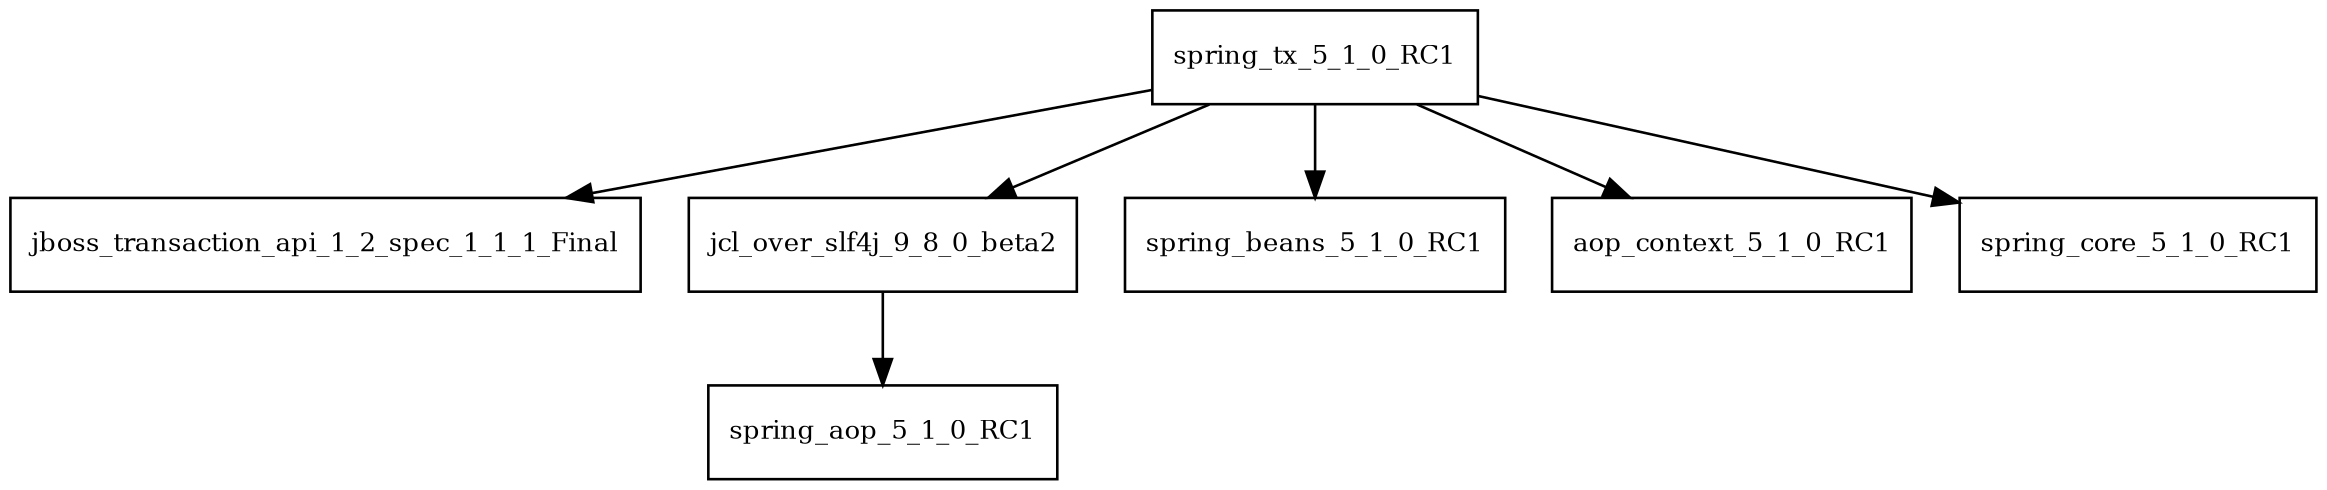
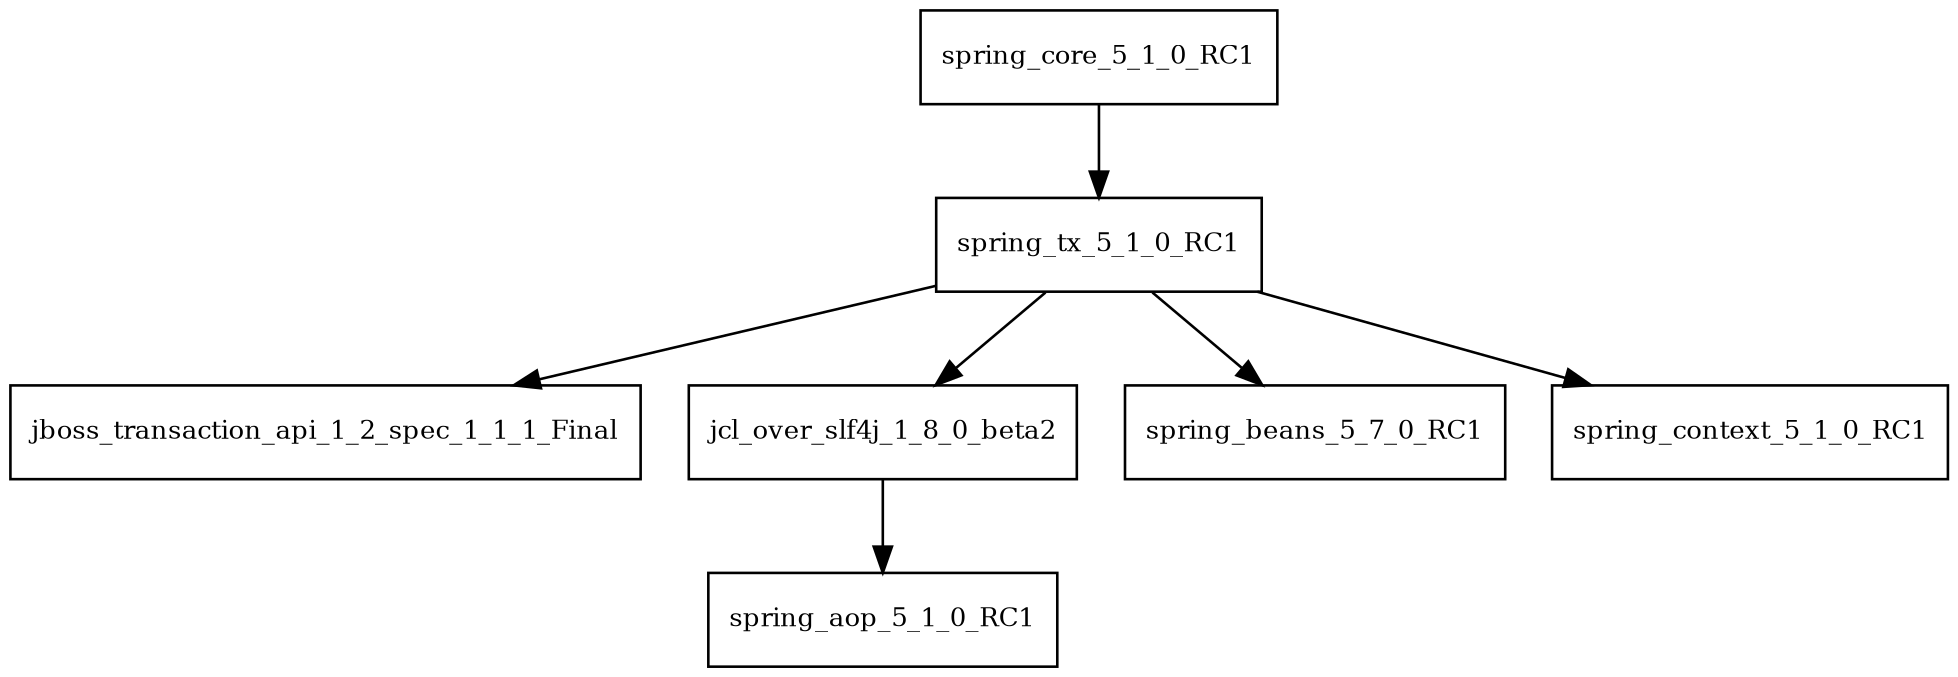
(1706, 146) -> (1099, 138)
(883, 245) -> (883, 432)
(1315, 245) -> (1315, 432)
(1732, 245) -> (1750, 432)
